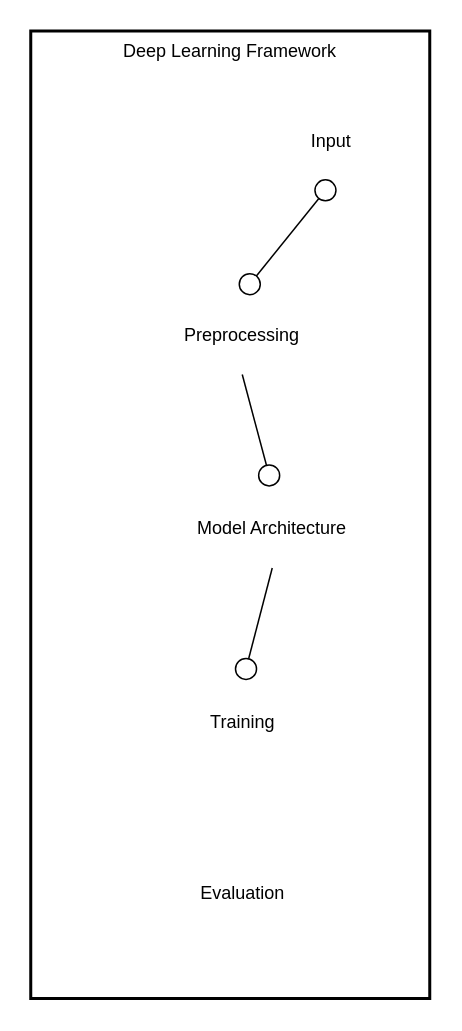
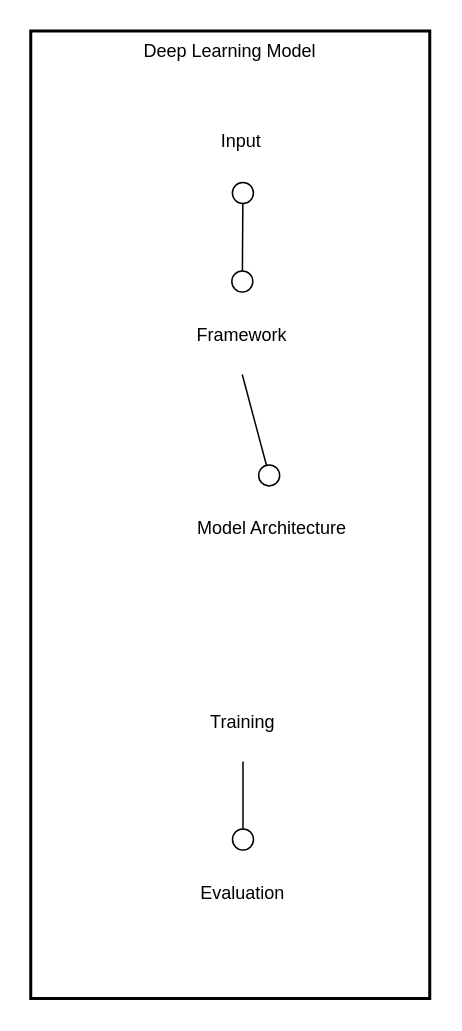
(230, 52) -> (230, 52)
(332, 140) -> (242, 140)
(242, 335) -> (242, 335)
(260, 613) -> none
none -> (243, 795)
